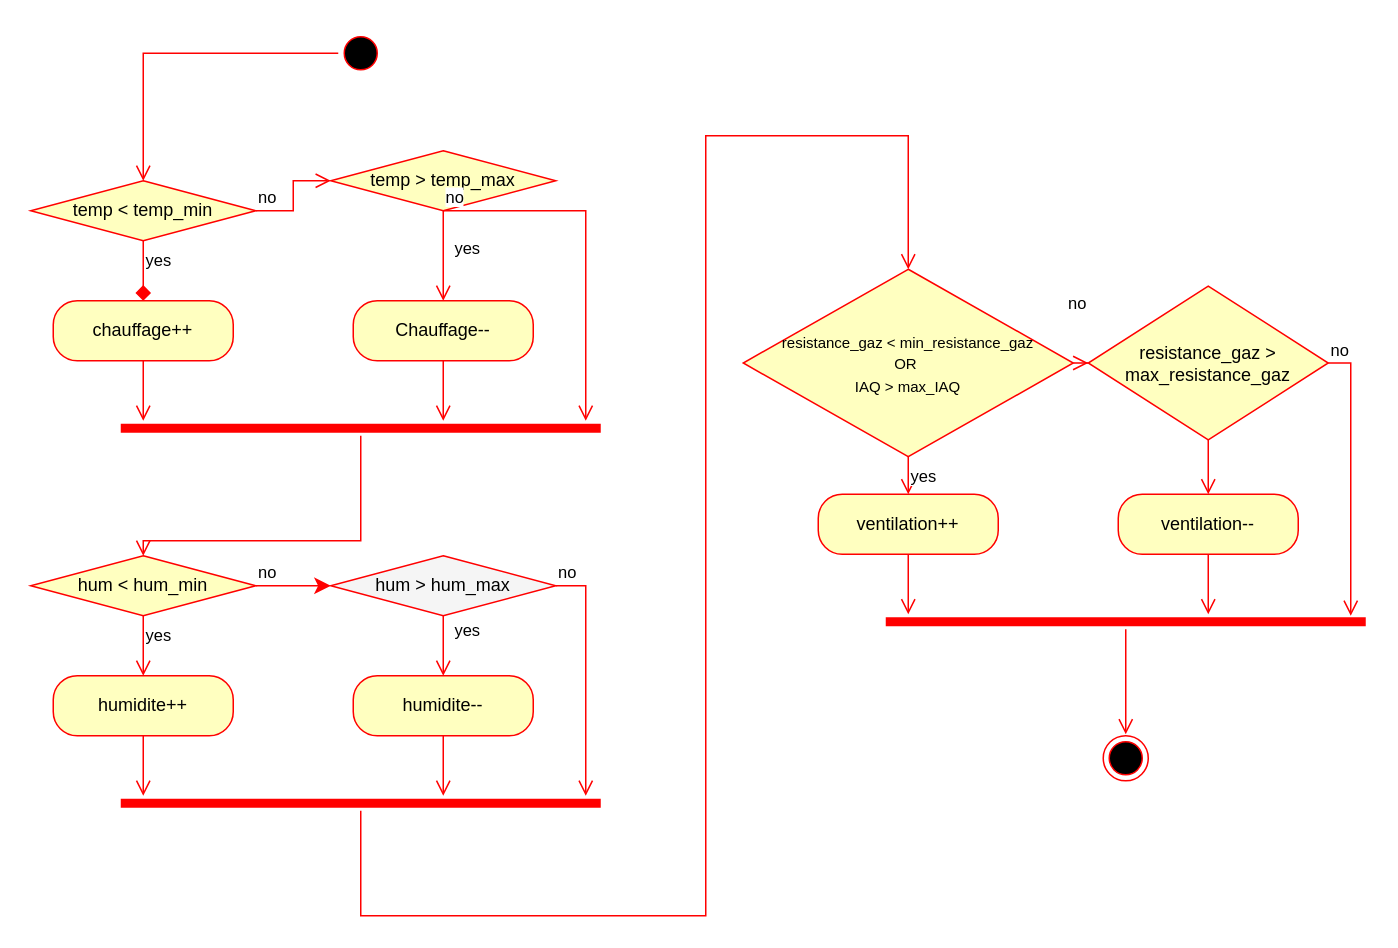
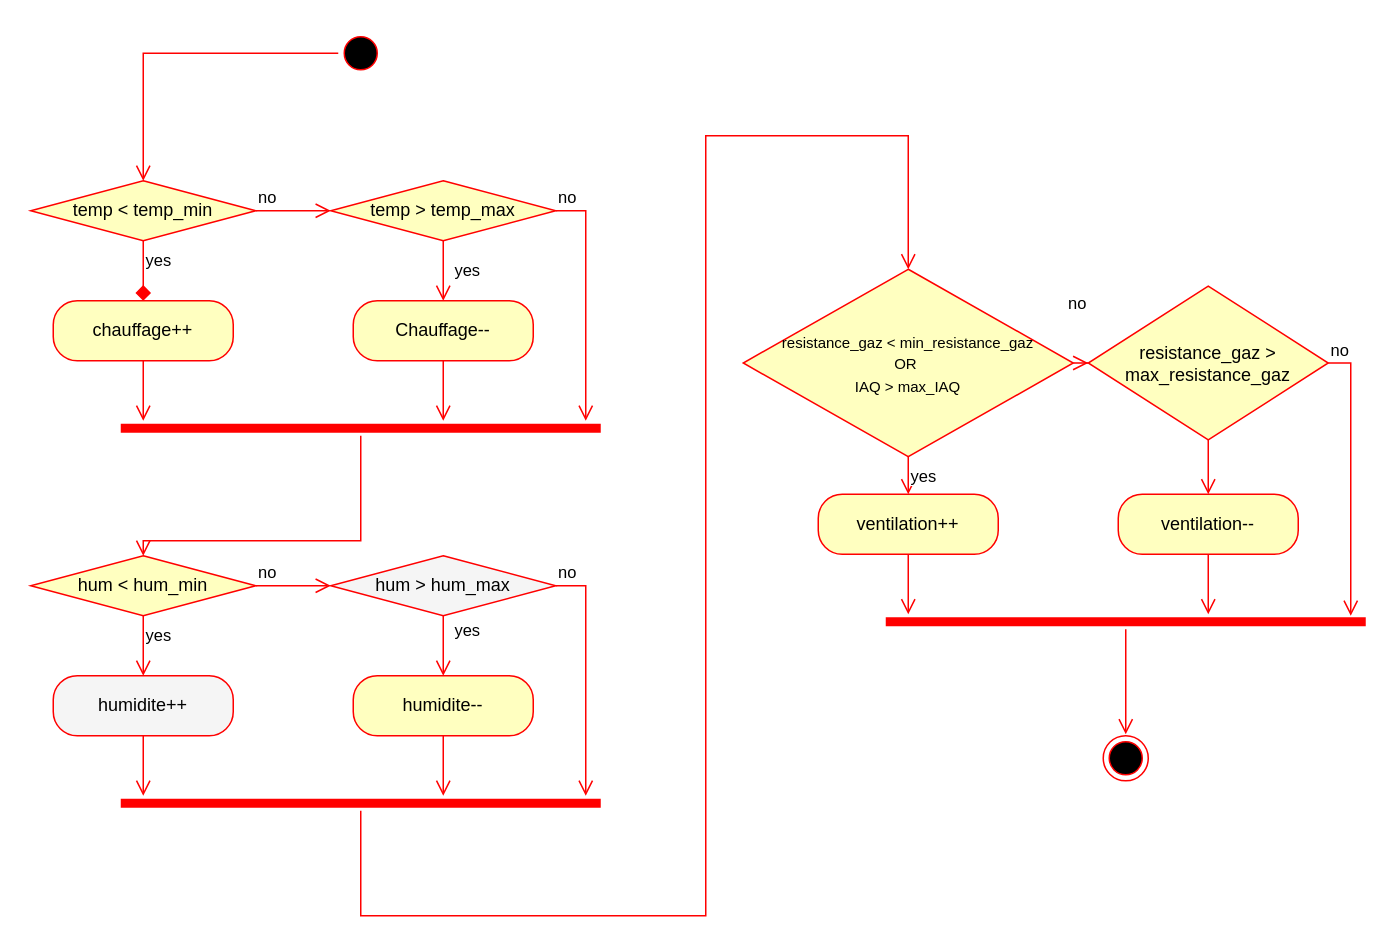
(443, 181) -> (443, 211)
(317, 586) -> (320, 586)
(143, 706) -> (143, 706)
